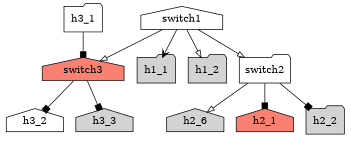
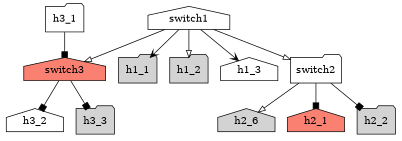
none -> (249, 70)
(104, 121) -> (95, 121)
